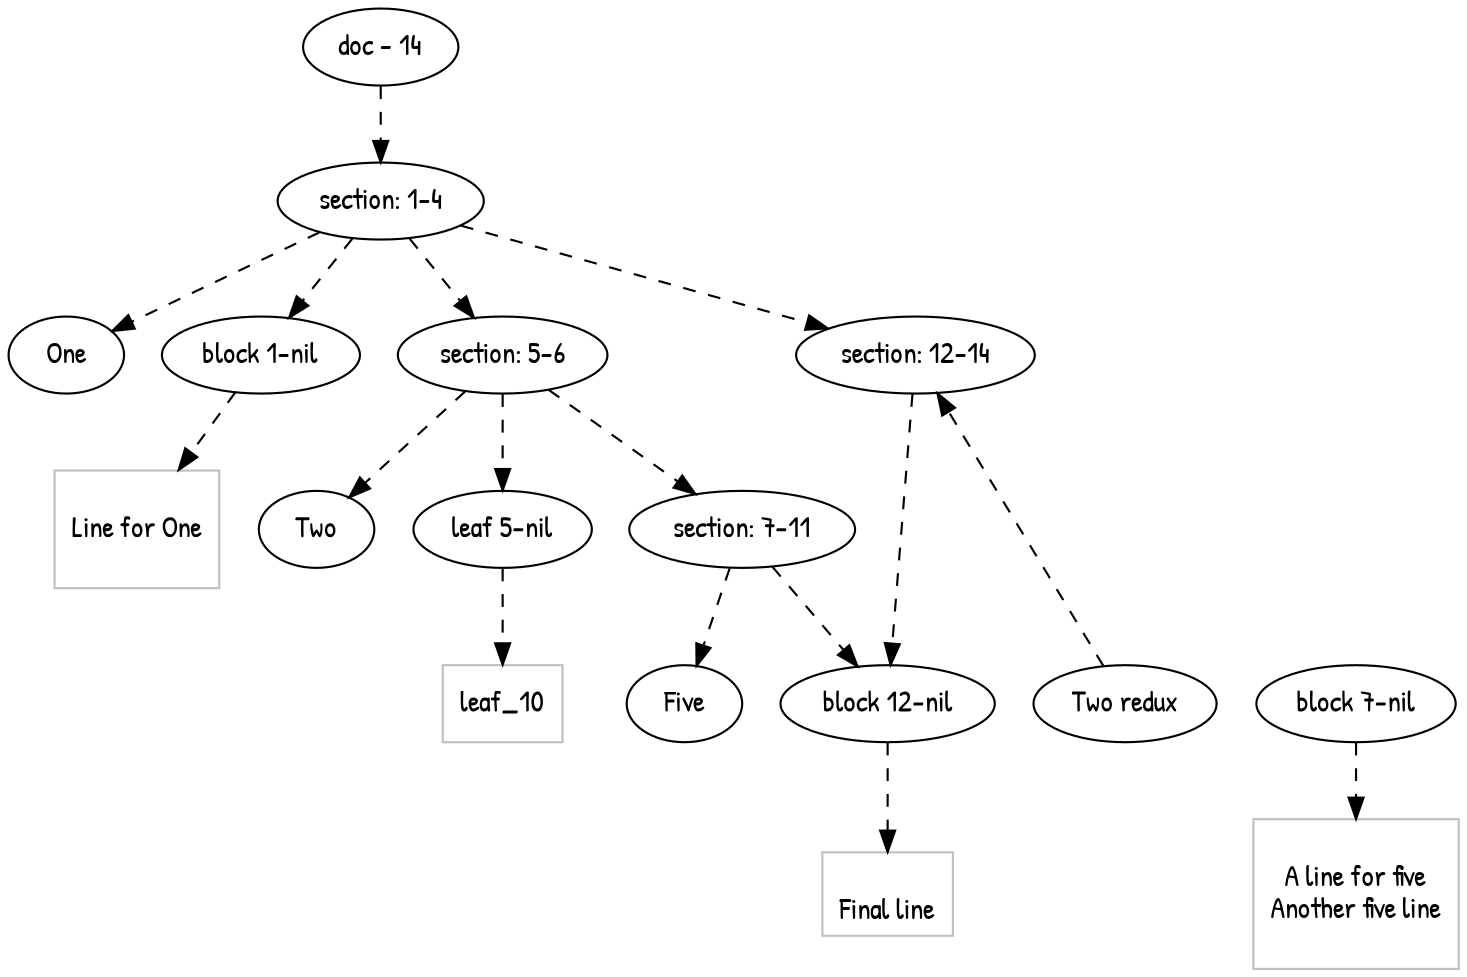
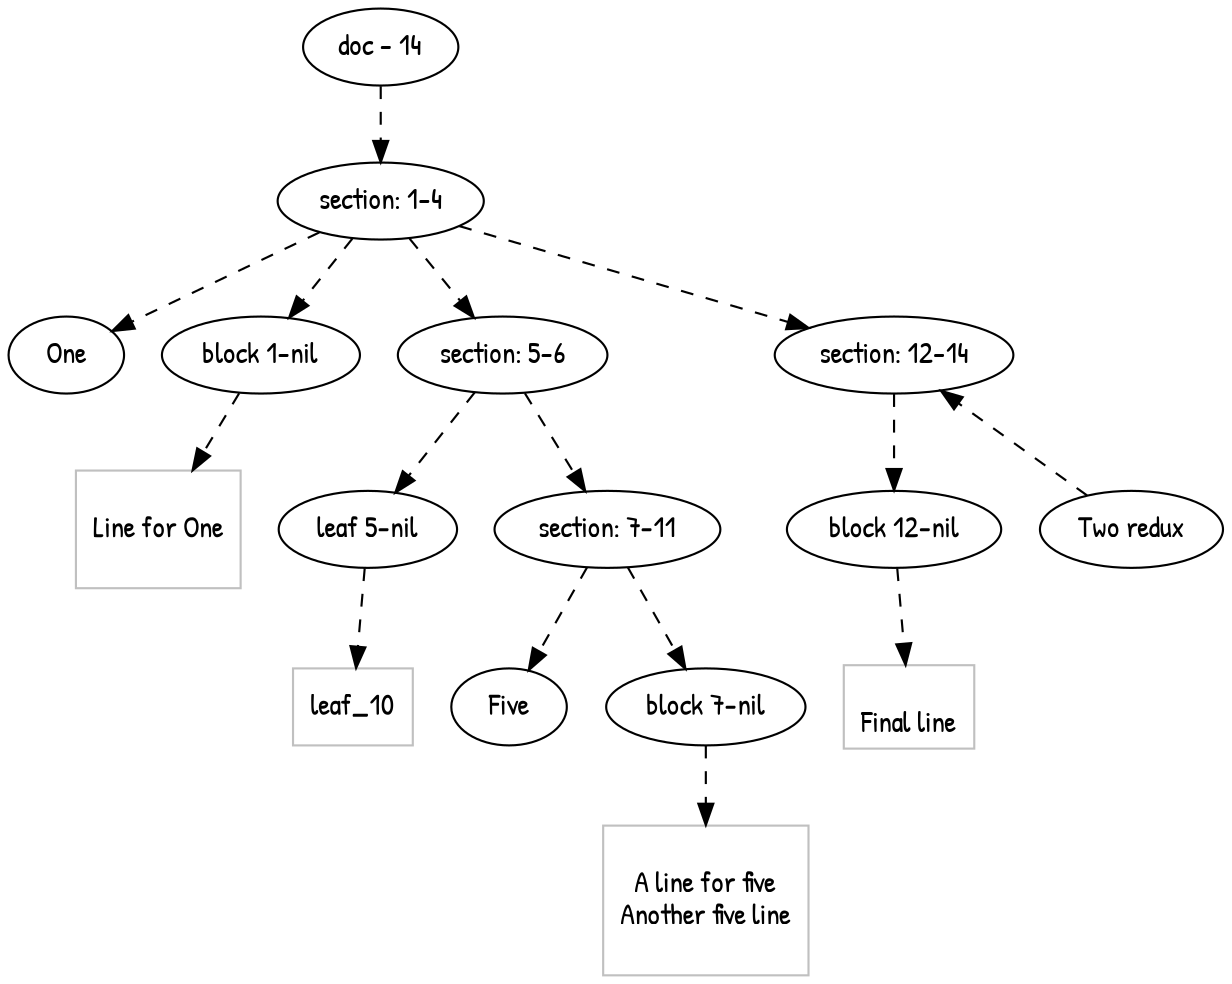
(317, 529) -> none
(808, 608) -> (651, 609)
